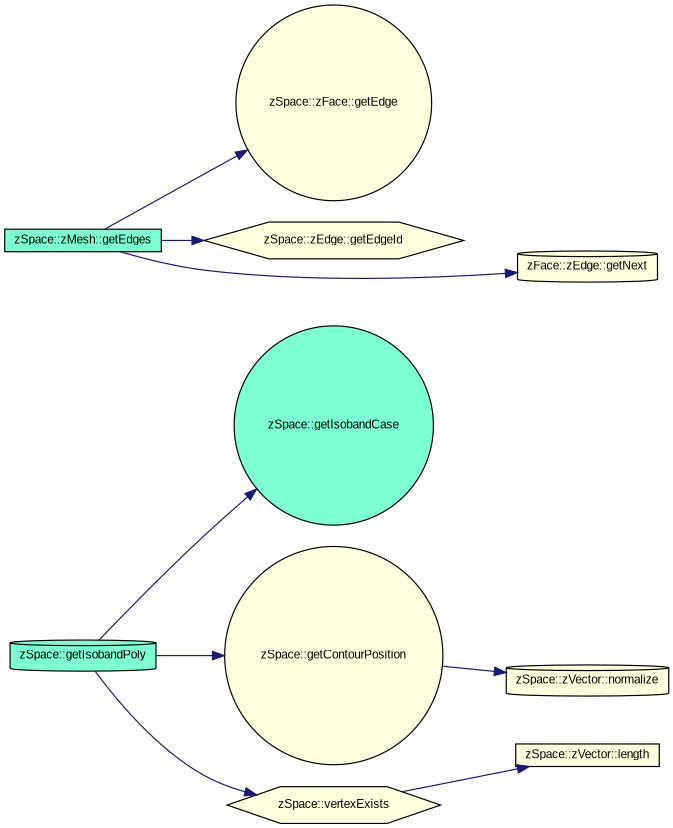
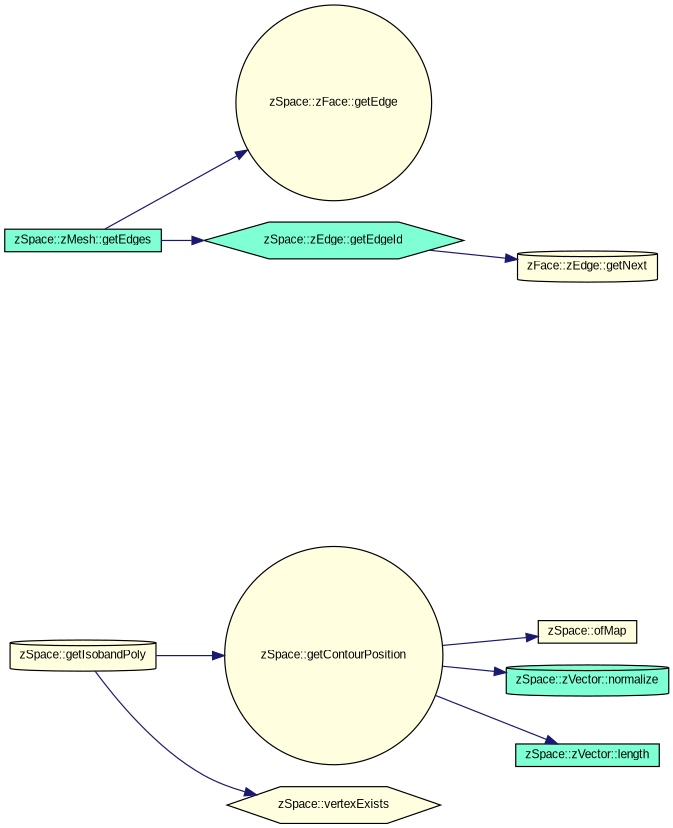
(334, 240) -> (334, 240)
(312, 278) -> (467, 254)
(334, 425) -> none
none -> (588, 632)
(83, 656) -> (83, 656)
(588, 681) -> (588, 681)
(588, 755) -> (588, 755)
(460, 780) -> (491, 717)
